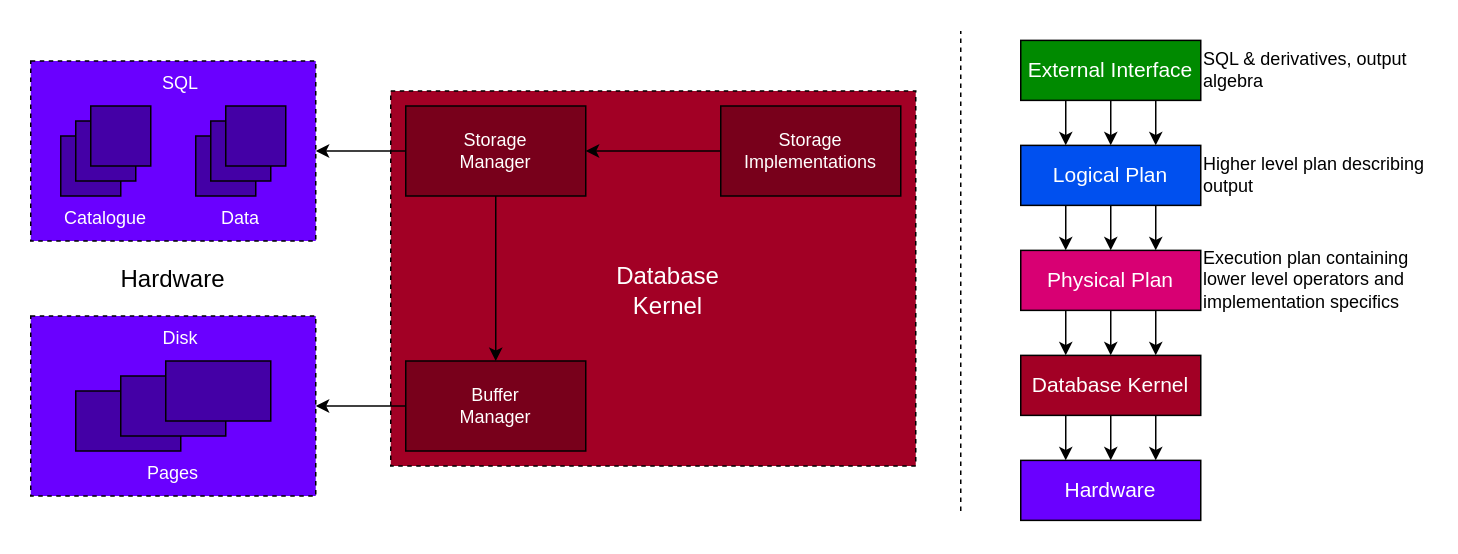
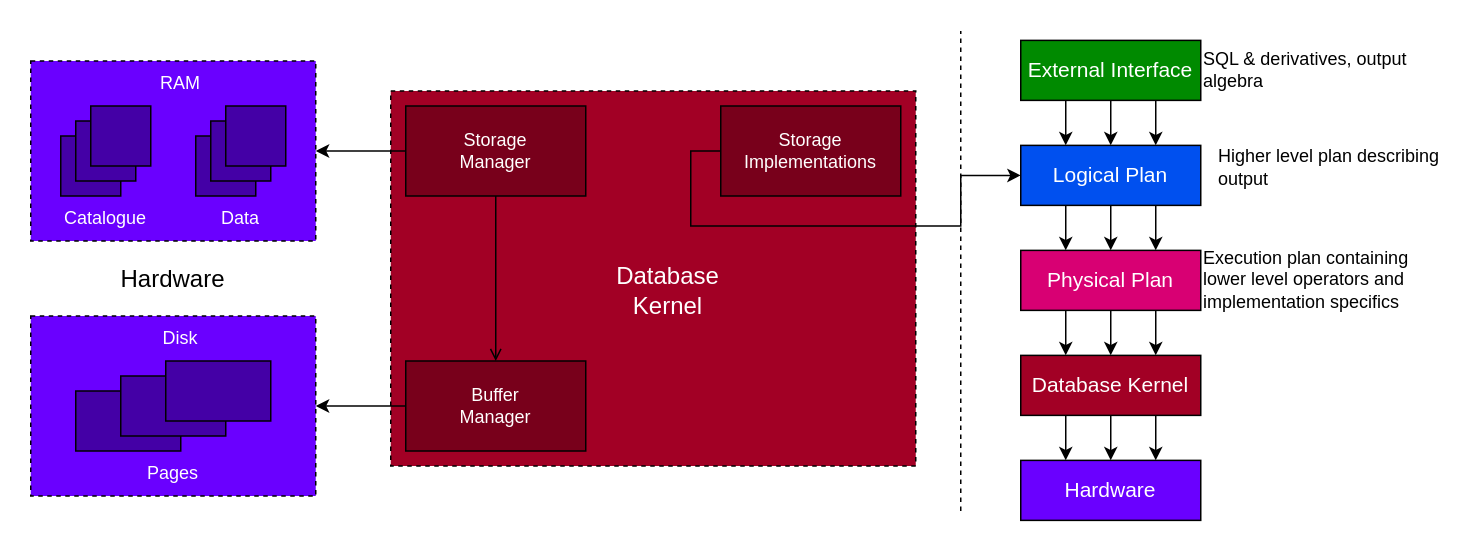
(181, 83) -> (181, 83)
(643, 151) -> (691, 189)
(1313, 175) -> (1328, 168)
(496, 349) -> (496, 351)
